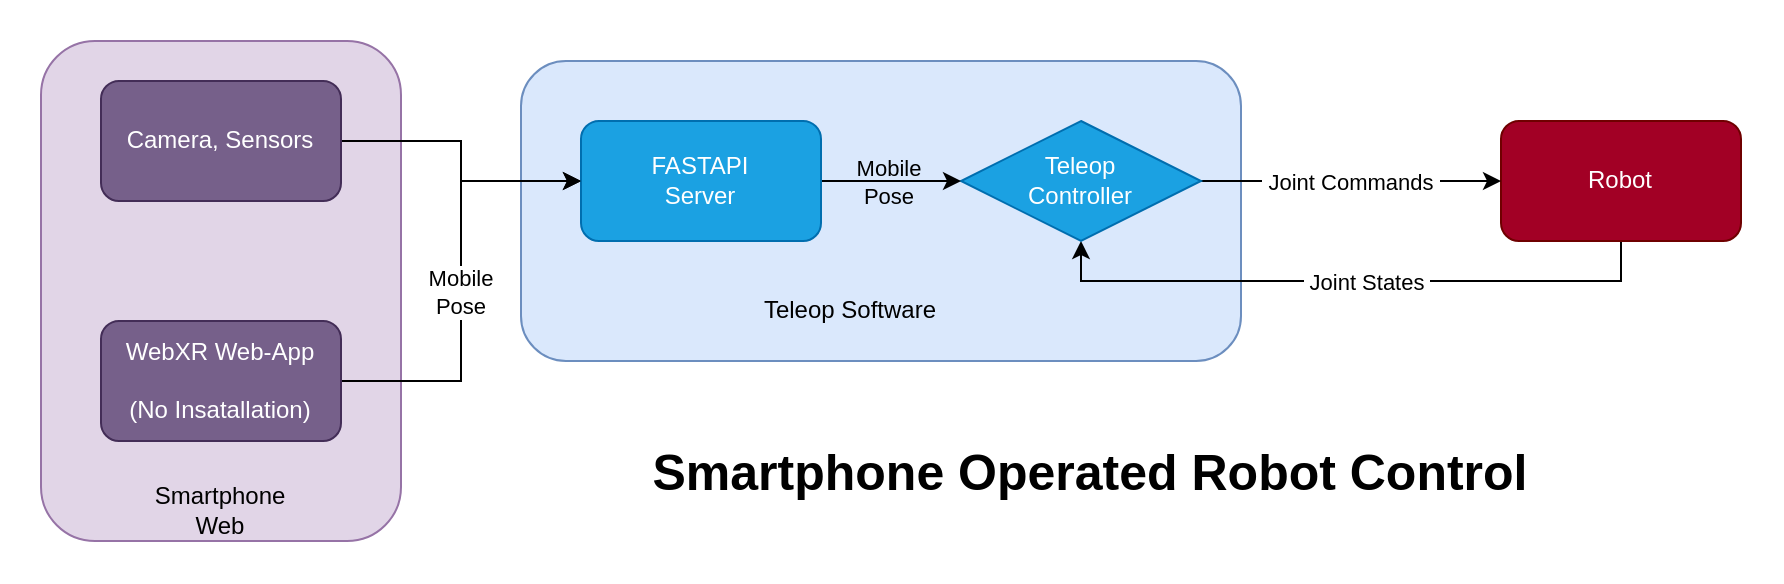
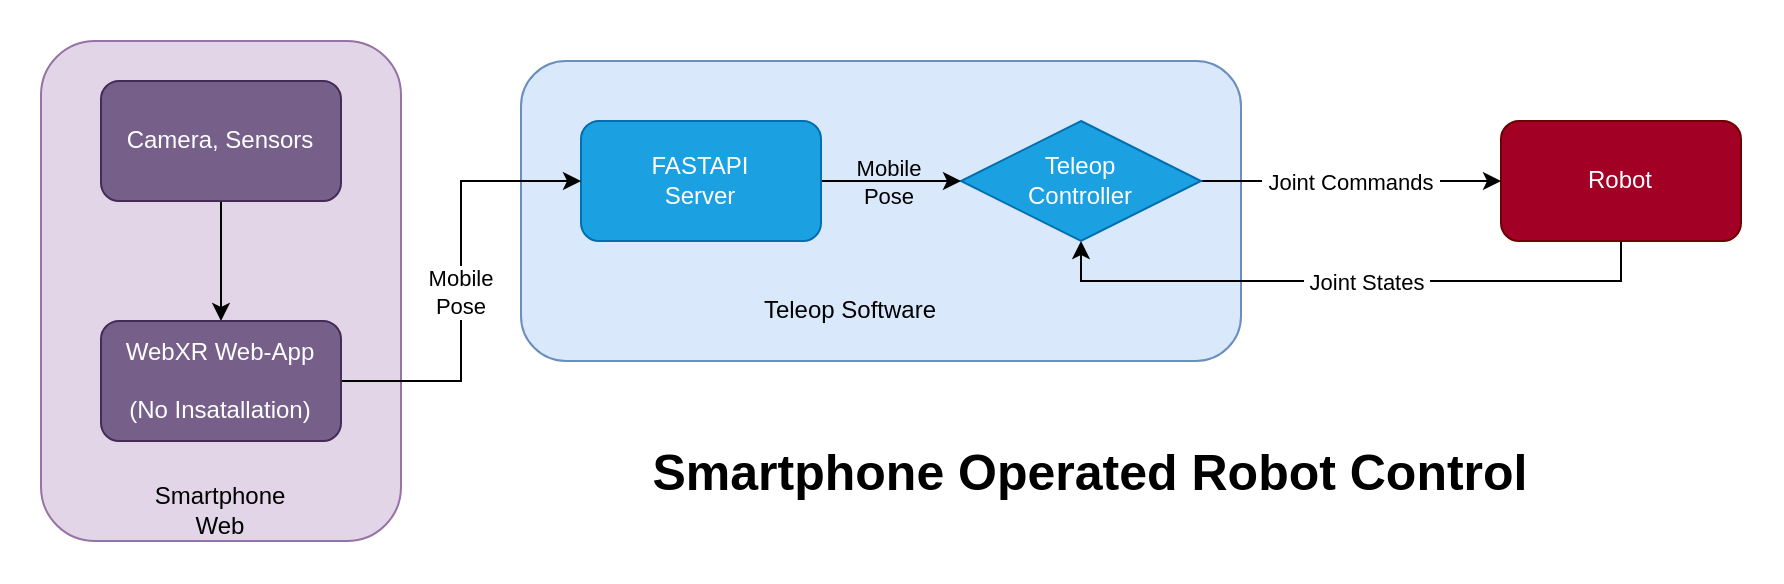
(419, 141) -> (221, 254)
